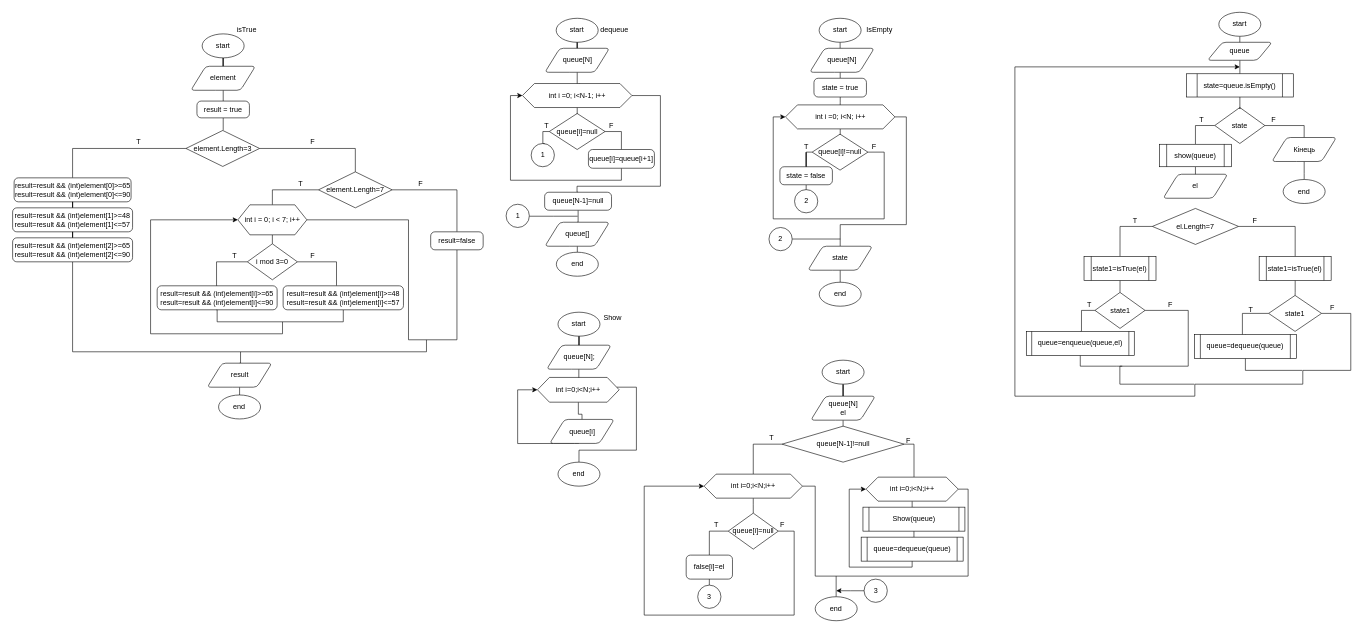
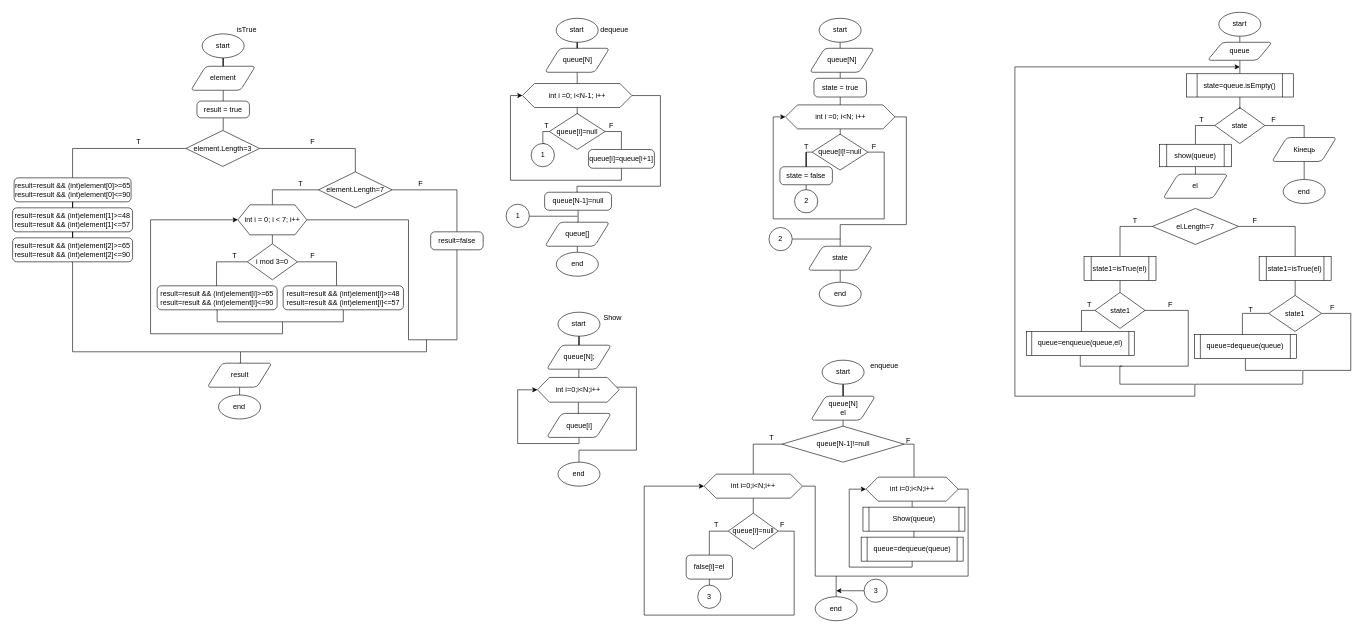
(879, 30) -> none
none -> (884, 366)
(582, 432) -> (579, 426)
